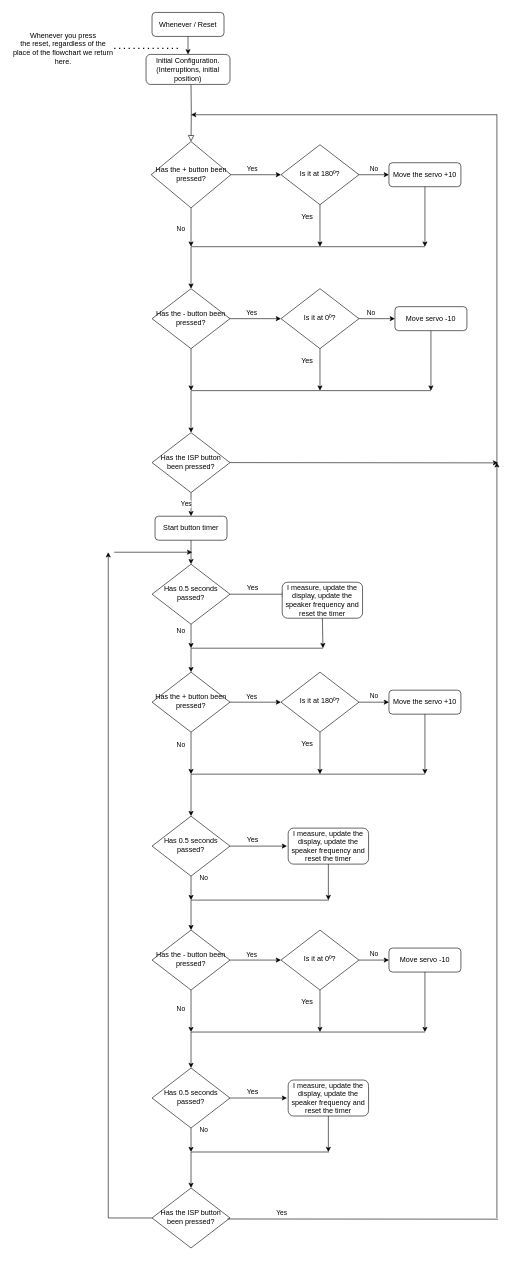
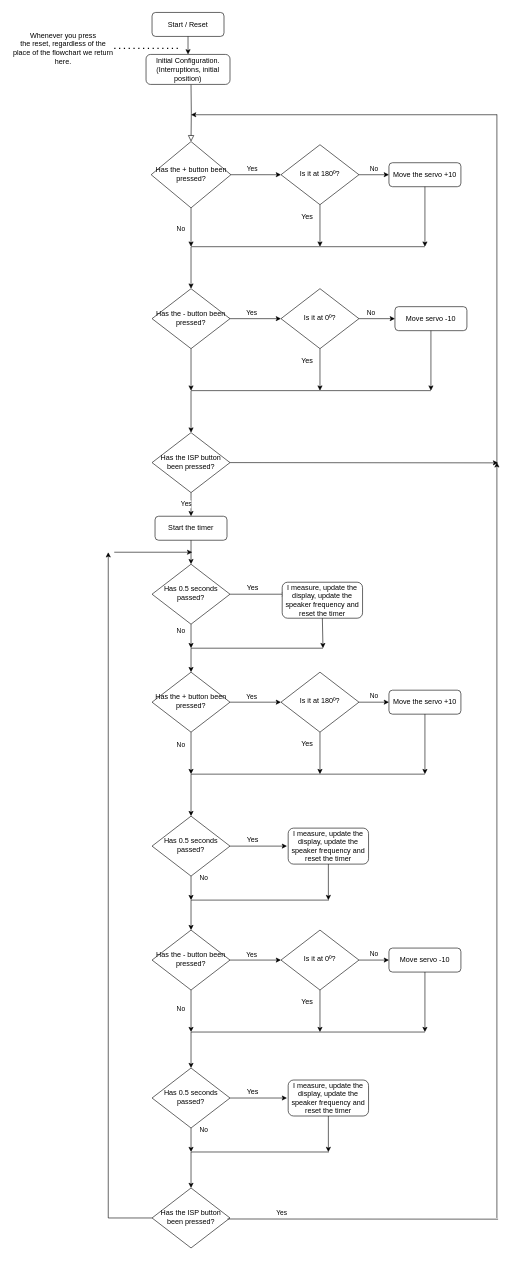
(188, 24) -> (188, 24)
(191, 528) -> (191, 528)
